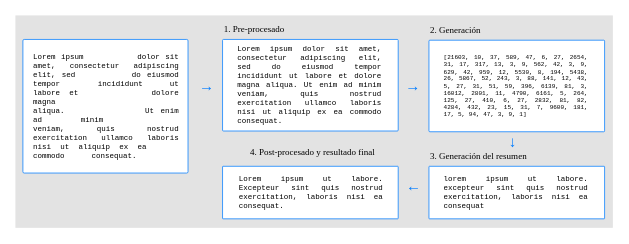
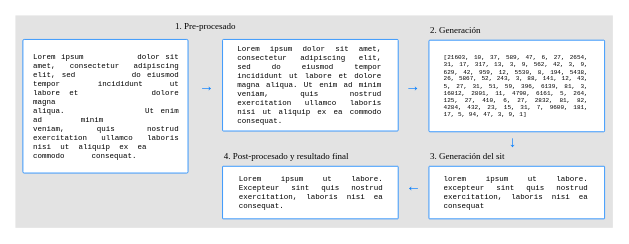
(260, 30) -> (211, 26)
(323, 153) -> (297, 156)
(486, 156) -> (475, 156)
